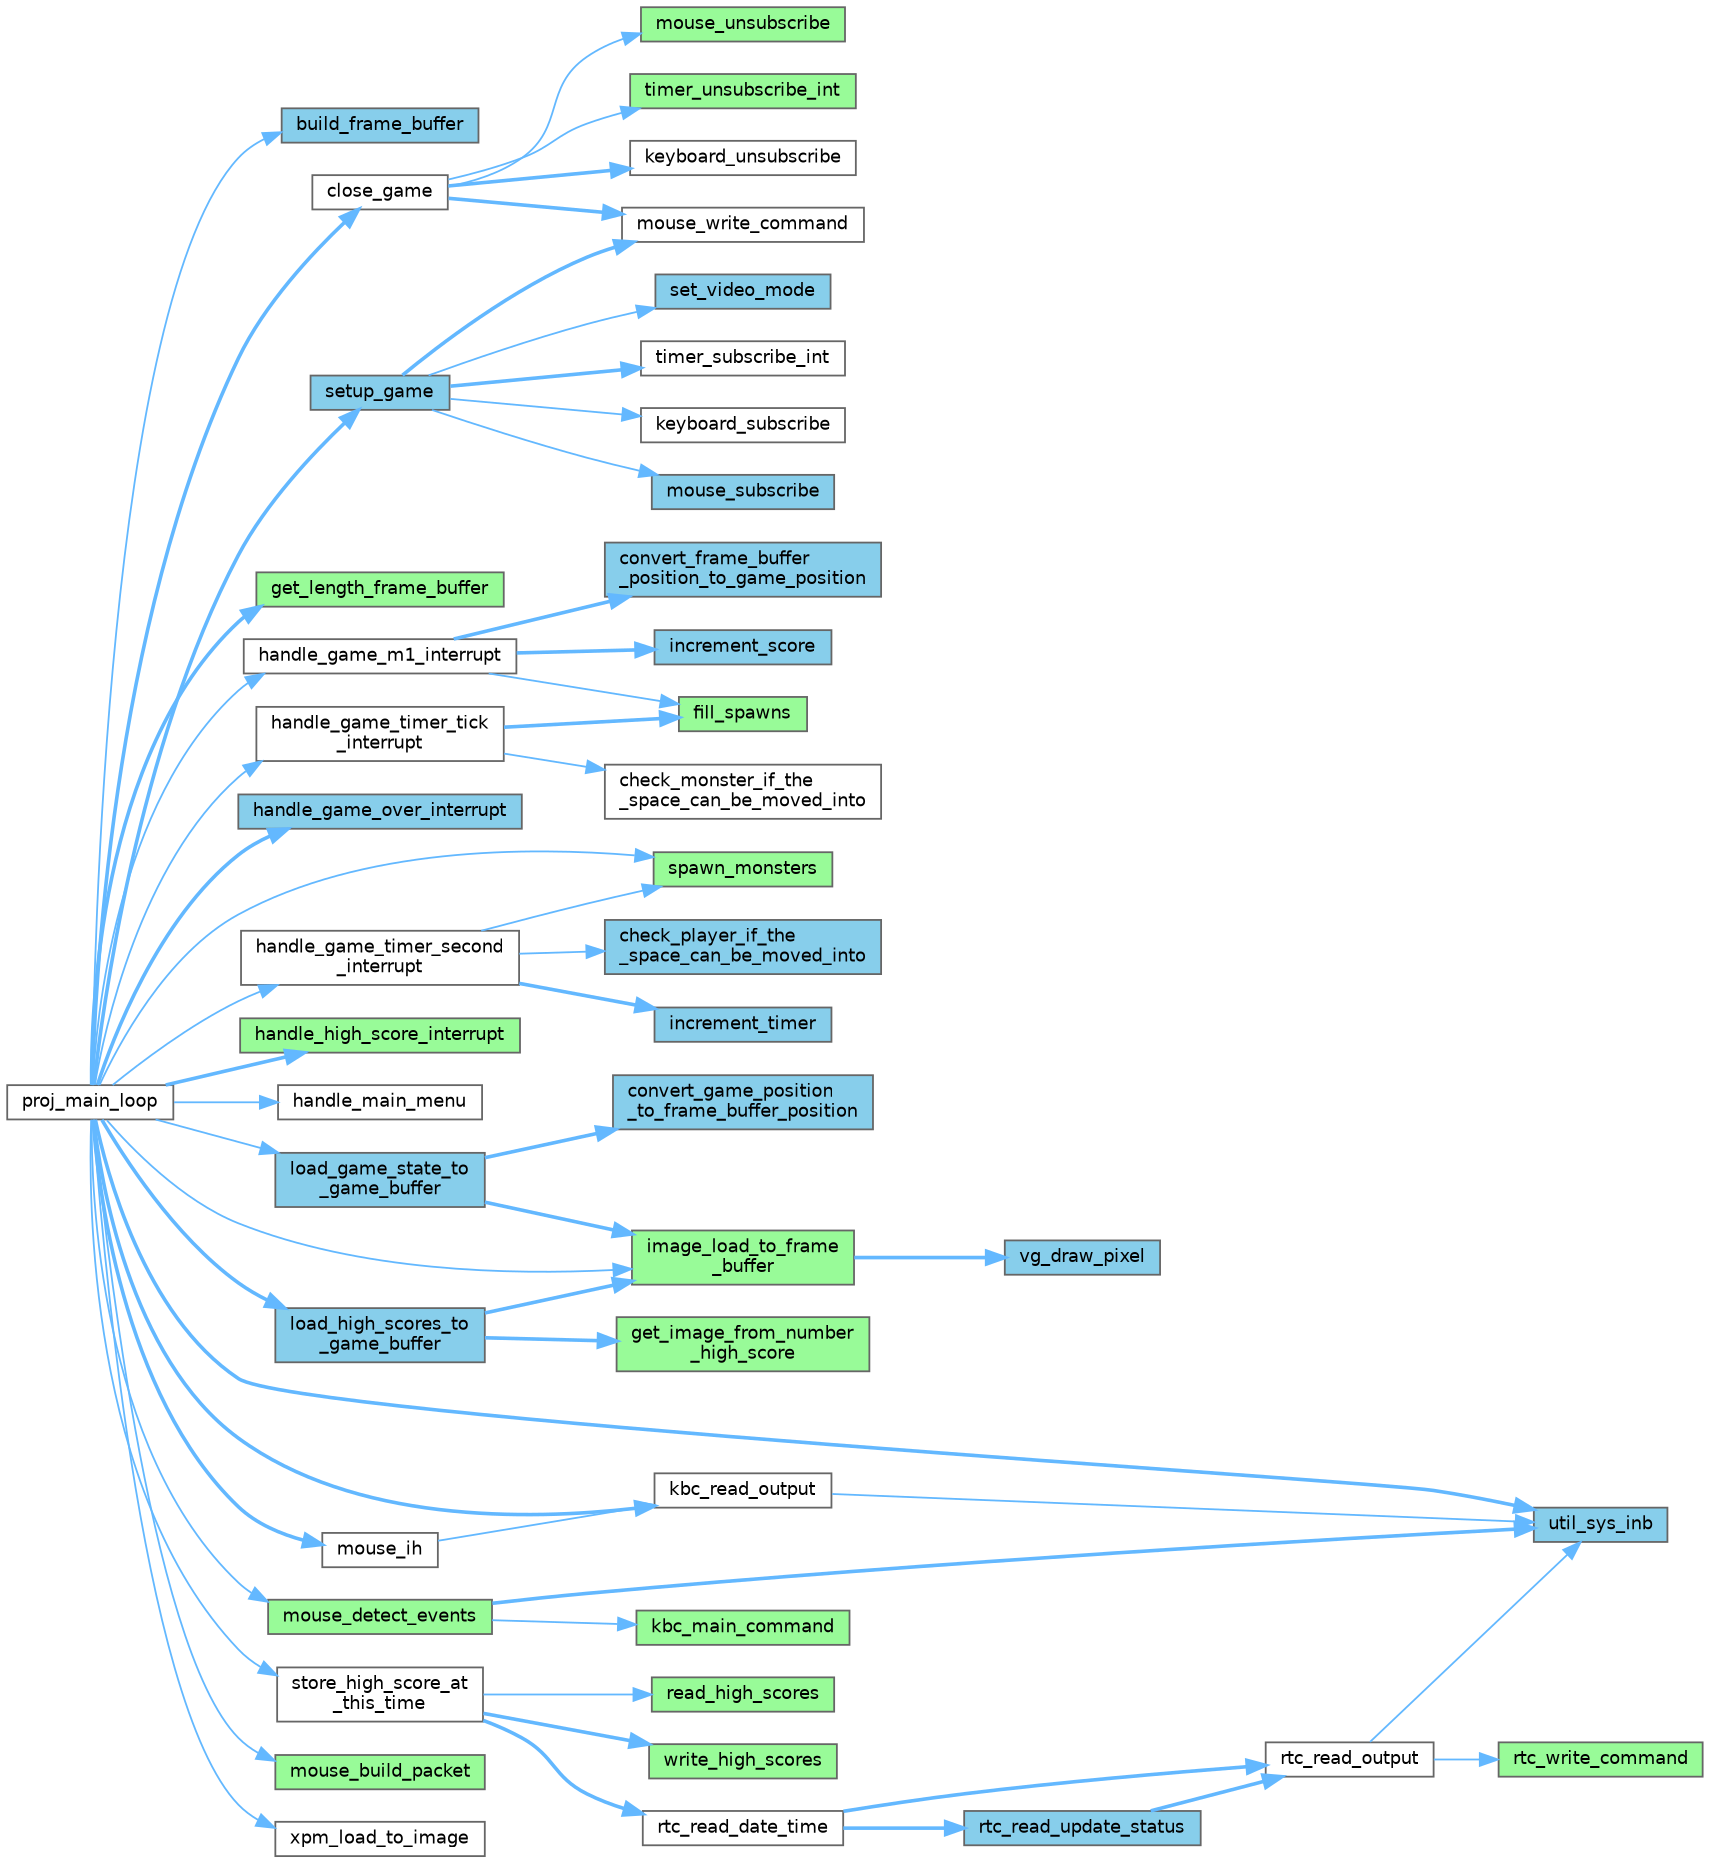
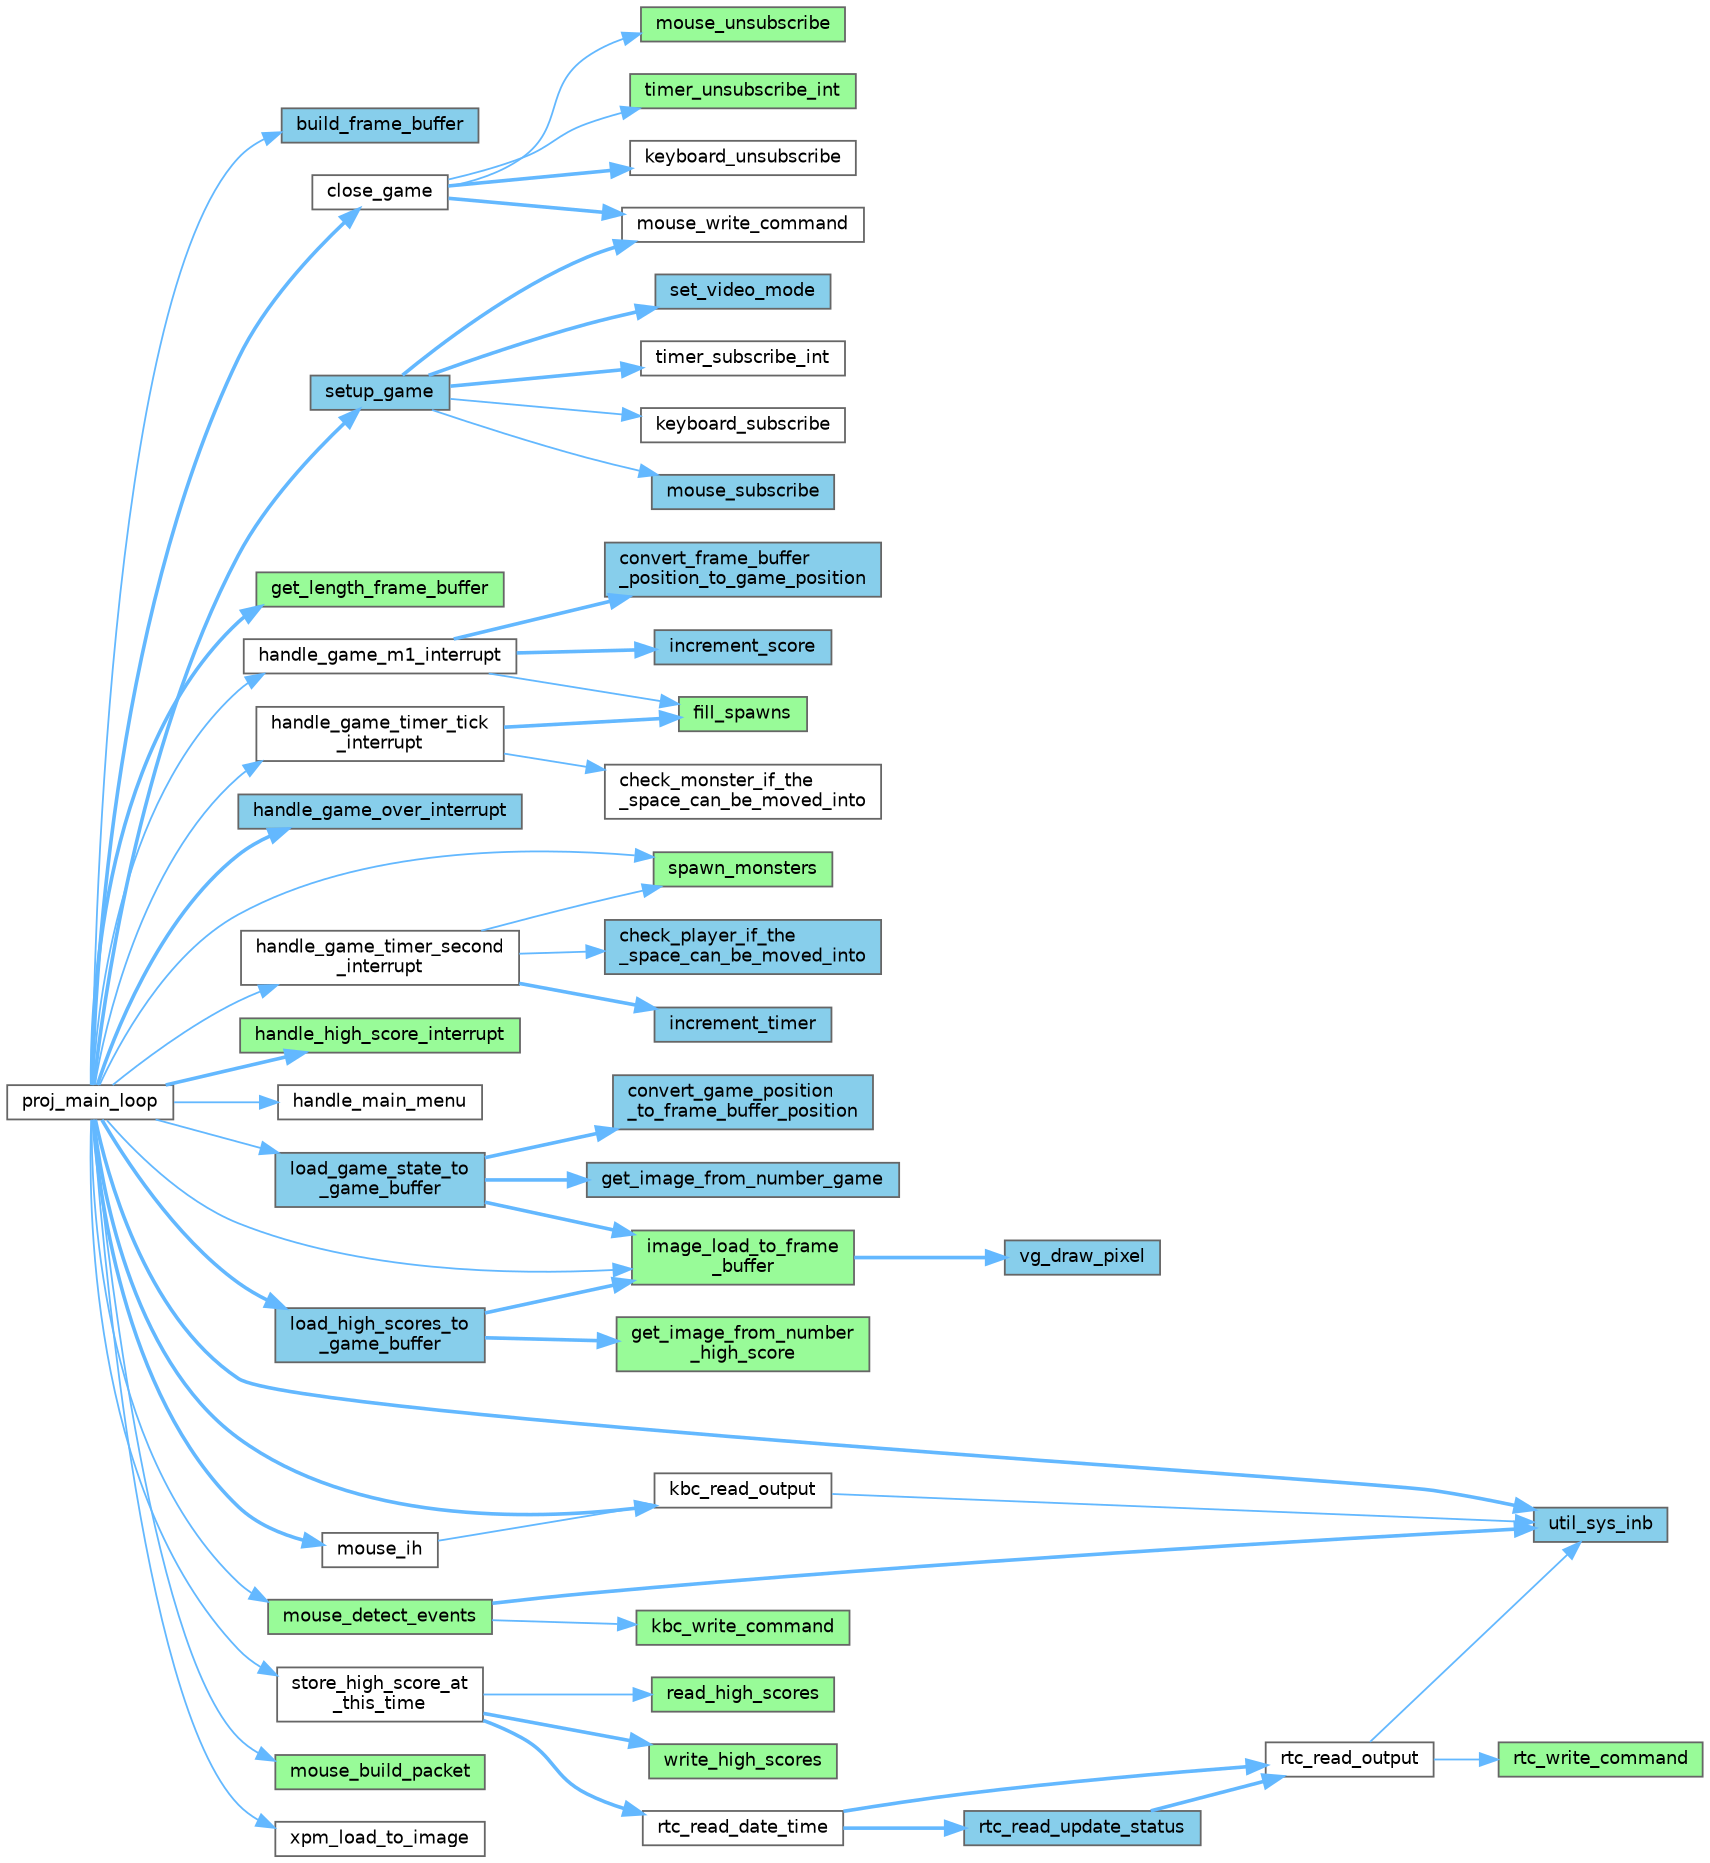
(532, 340) -> (532, 340)
none -> (743, 1180)
(743, 1628) -> (743, 1628)
